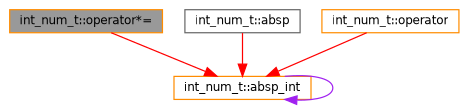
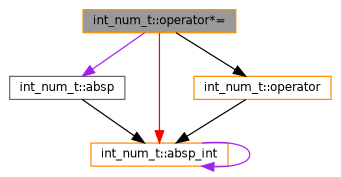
(242, 49) -> (108, 118)
none -> (119, 51)
none -> (206, 51)
(322, 52) -> (216, 118)
